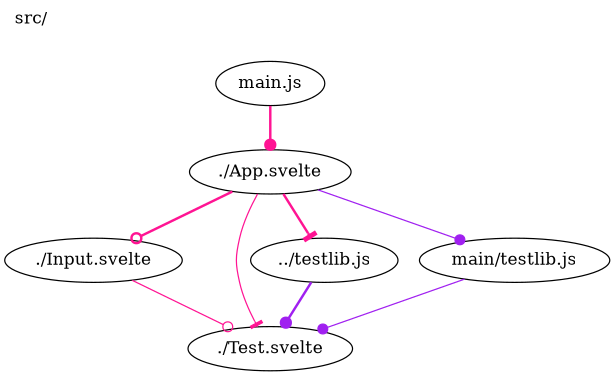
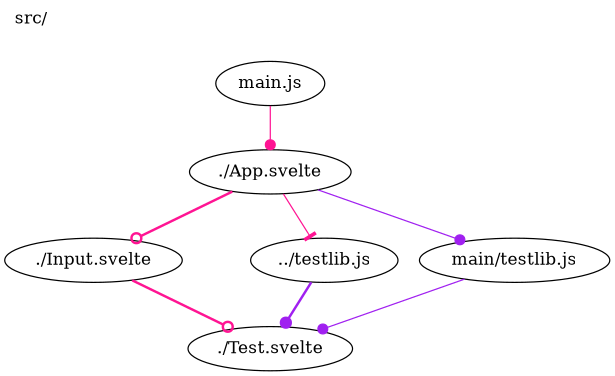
(270, 123) -> (270, 123)
(296, 214) -> (296, 214)
(237, 257) -> none
(178, 302) -> (178, 302)
